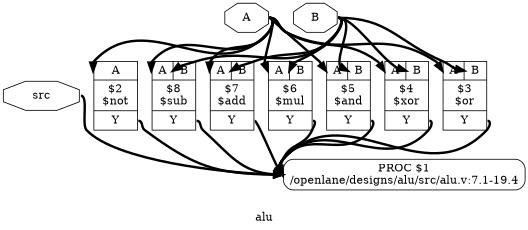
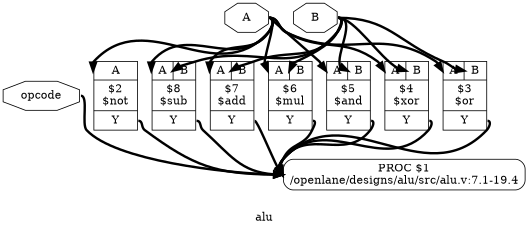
(41, 96) -> (41, 96)
